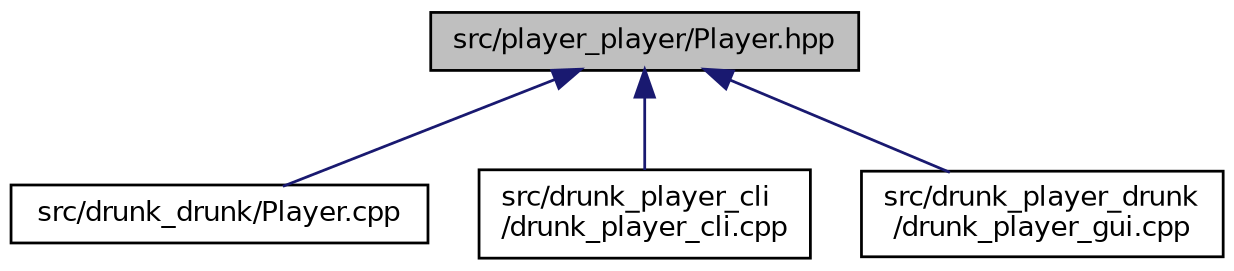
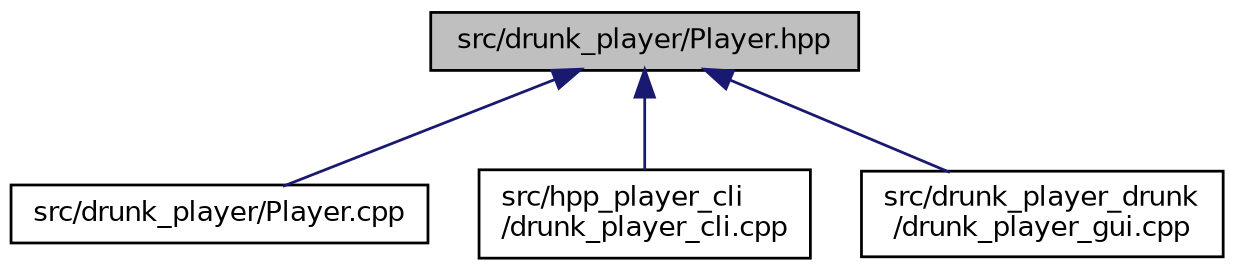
(645, 41) -> (645, 41)
(220, 214) -> (220, 214)
(645, 214) -> (645, 214)
